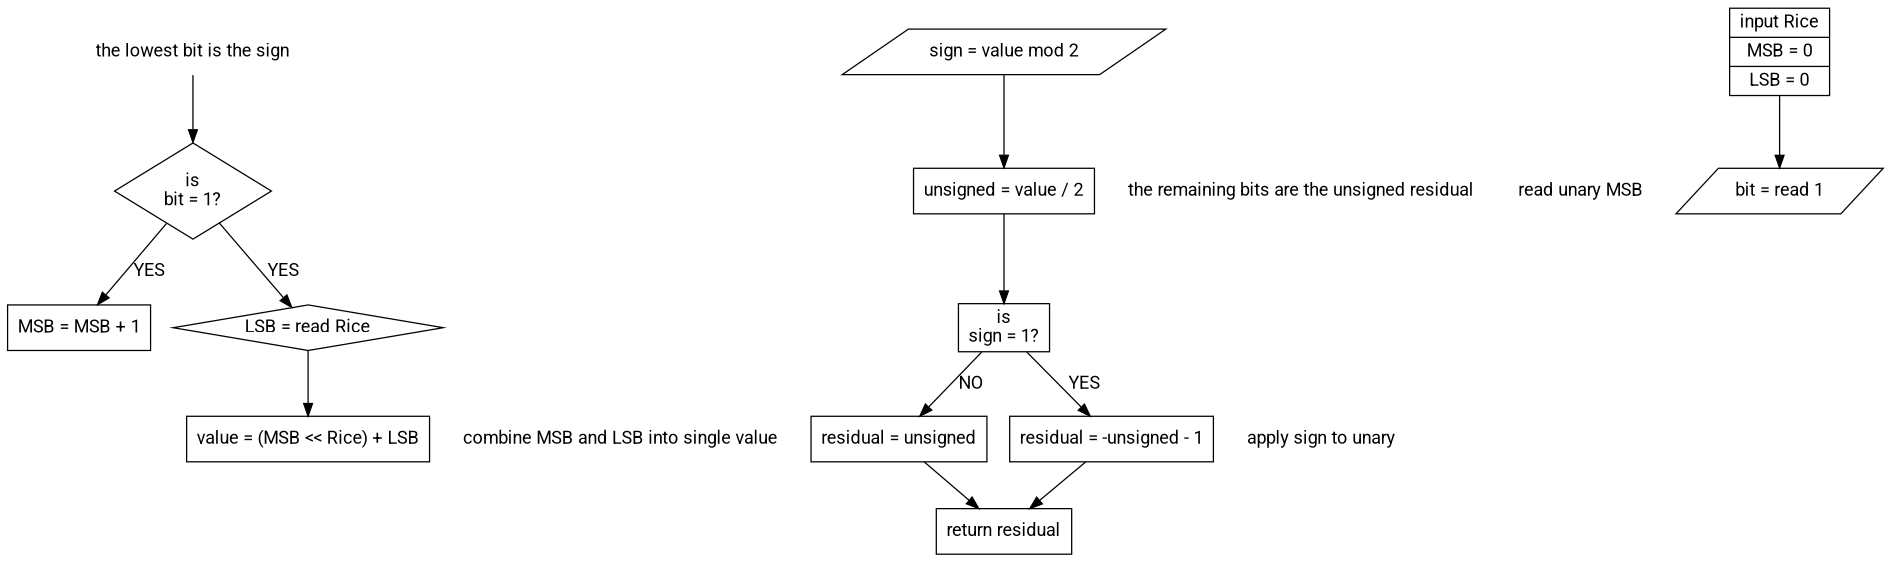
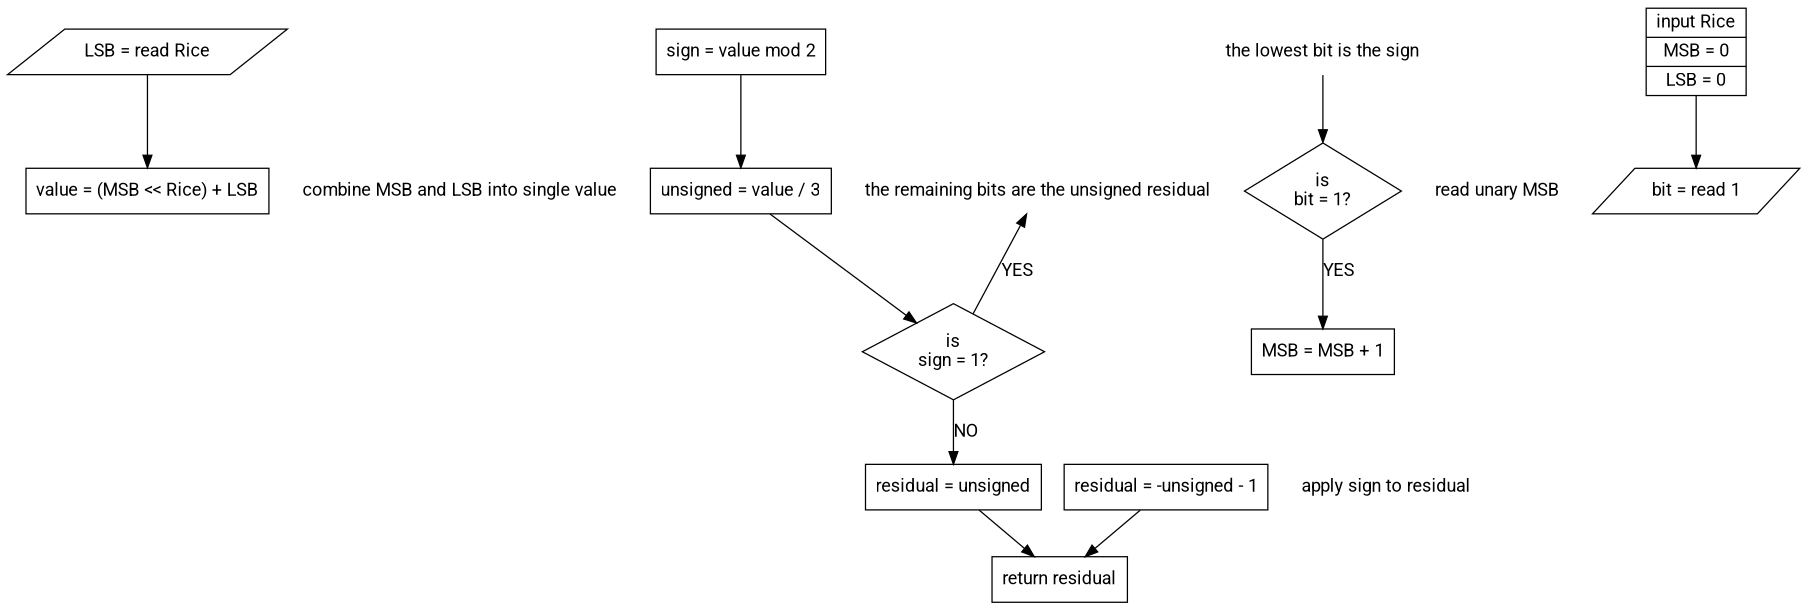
(1004, 52) -> (741, 52)
(1004, 191) -> (741, 191)
(251, 260) -> none
(308, 328) -> (147, 52)
(1004, 328) -> (953, 352)
(1054, 380) -> (997, 270)
(1322, 439) -> (1386, 487)
